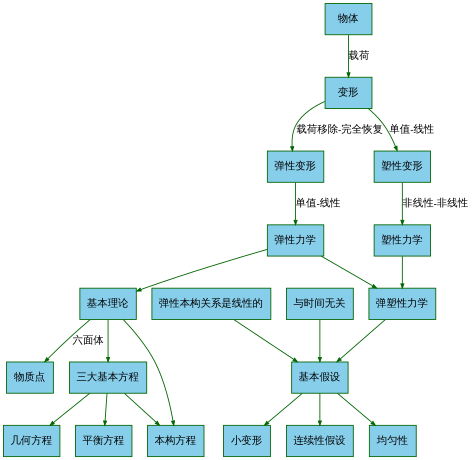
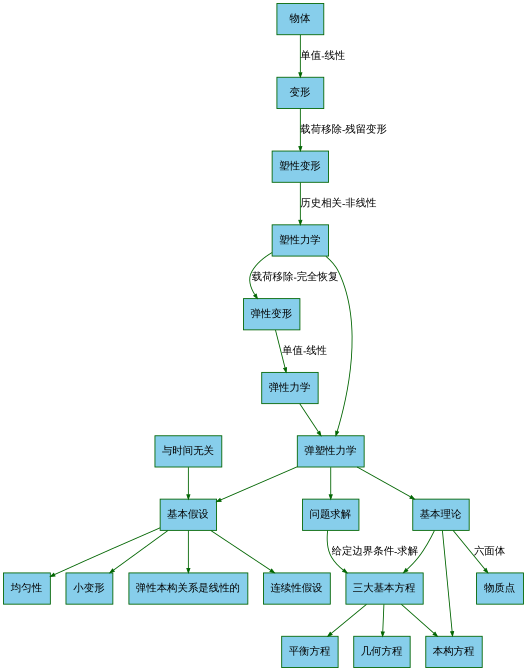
(359, 56) -> (323, 56)
(301, 119) -> (253, 270)
(412, 130) -> (344, 130)
(435, 204) -> (339, 204)
(204, 268) -> (384, 482)
(264, 339) -> (188, 549)
none -> (331, 515)
